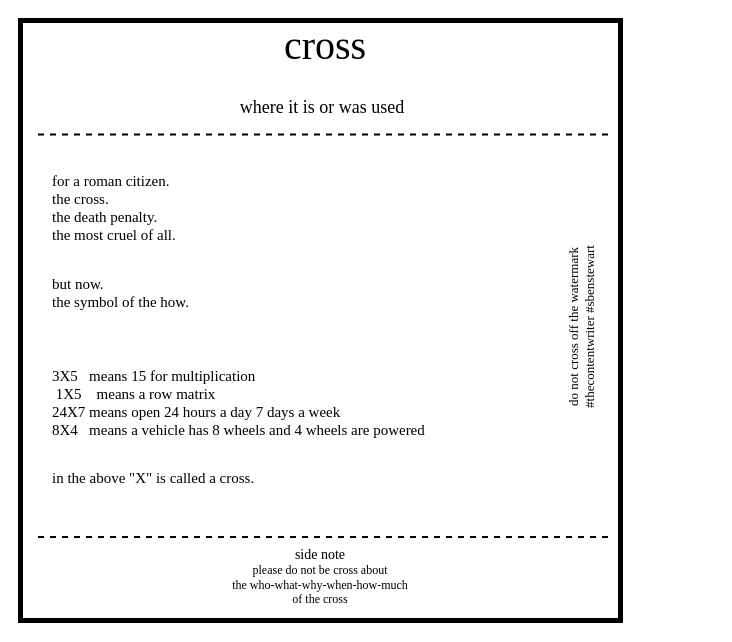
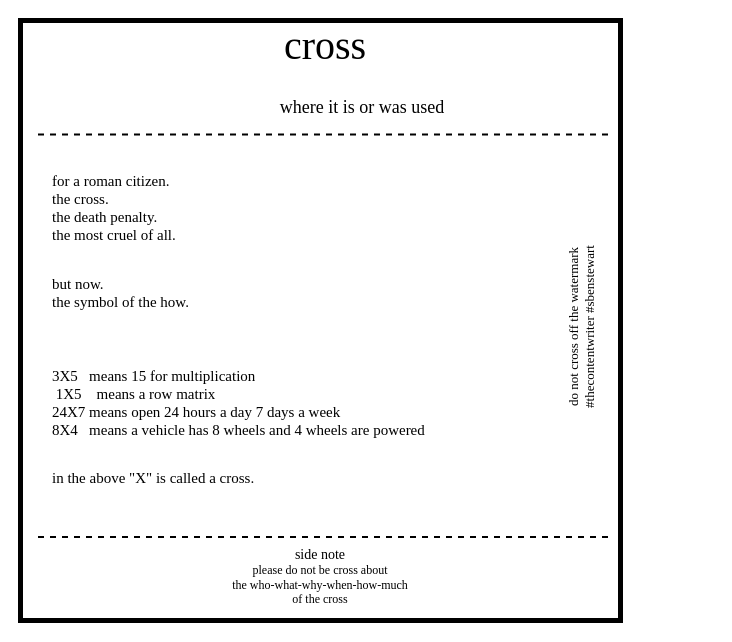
(322, 108) -> (362, 108)
